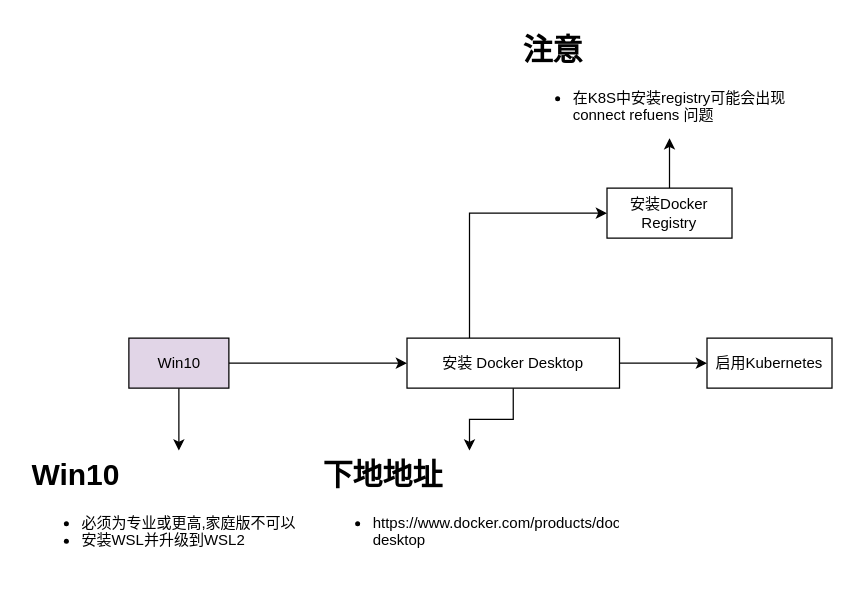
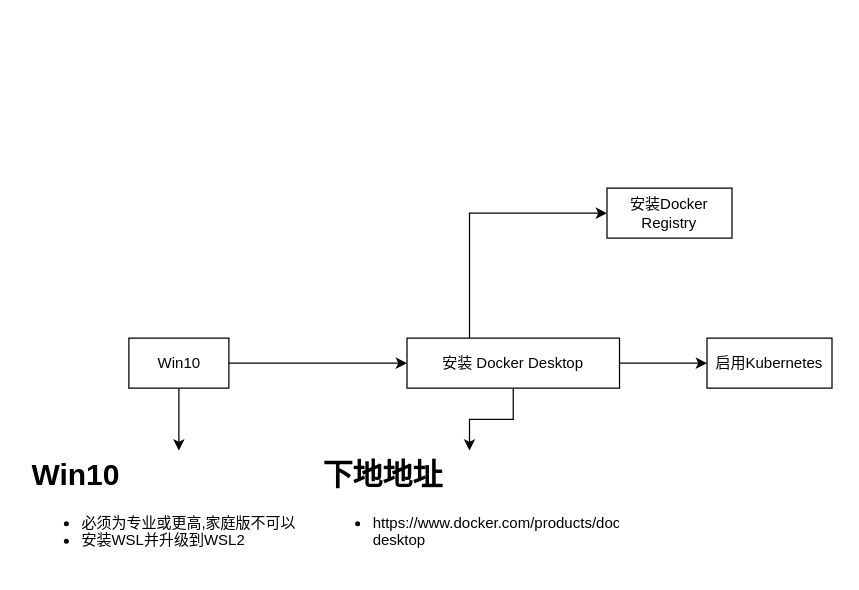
(669, 82) -> none
(669, 167) -> none
(179, 363) -> (179, 363)
